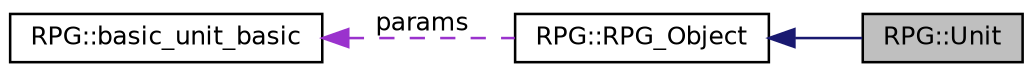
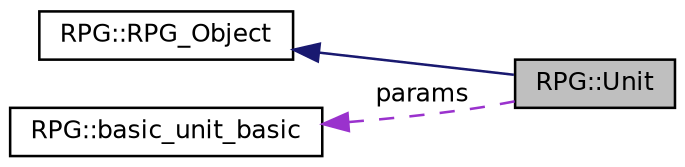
(432, 38) -> (432, 114)
